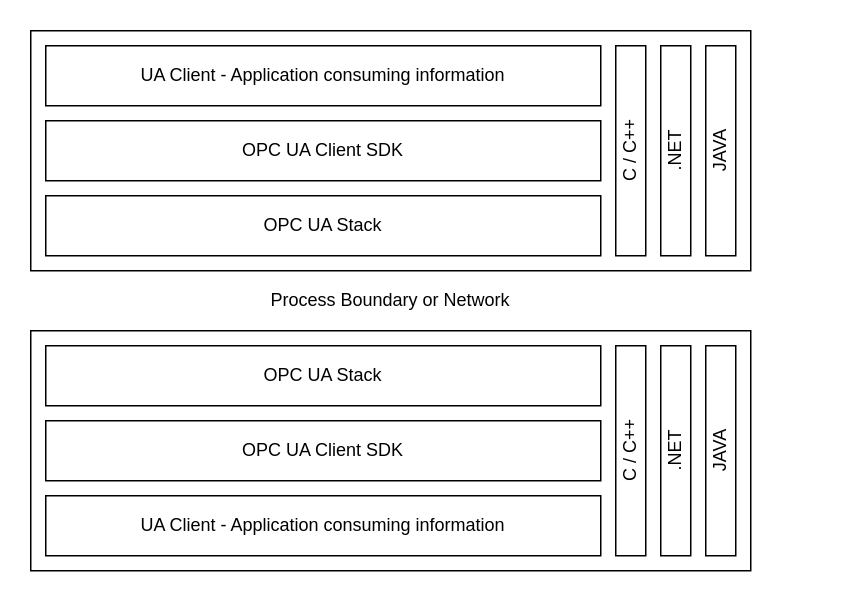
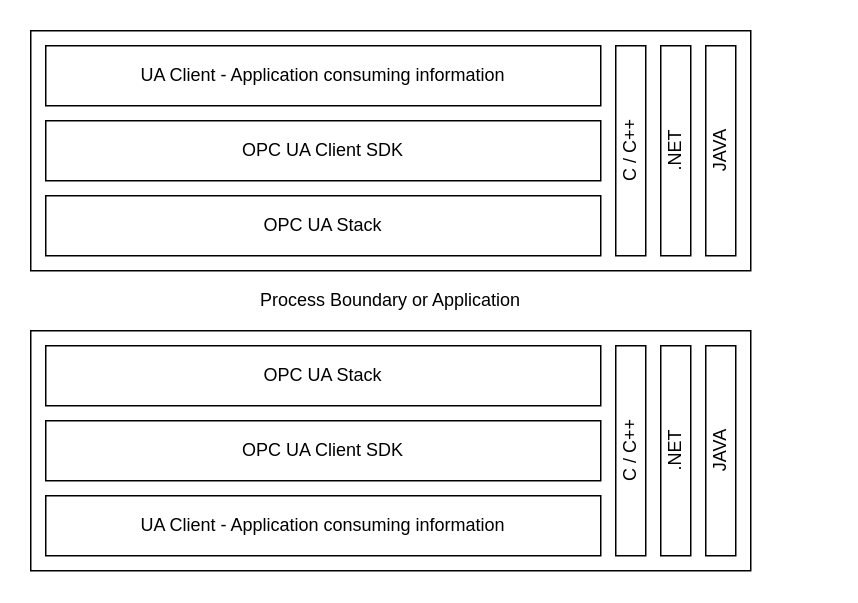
(391, 301) -> (391, 301)
